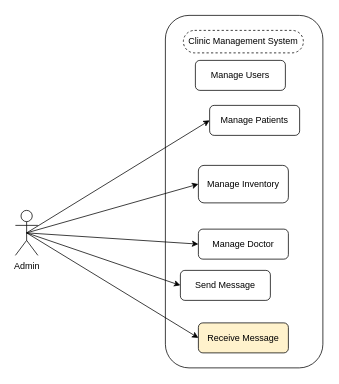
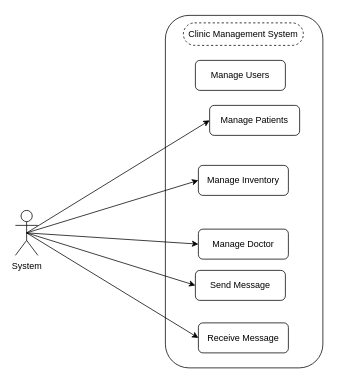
(243, 42) -> (243, 34)
(243, 184) -> (243, 180)
(27, 266) -> (27, 266)
(225, 285) -> (240, 285)
(243, 338) -> (243, 338)
